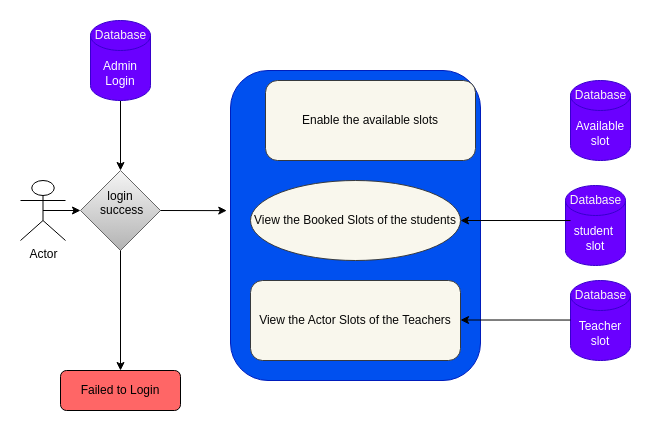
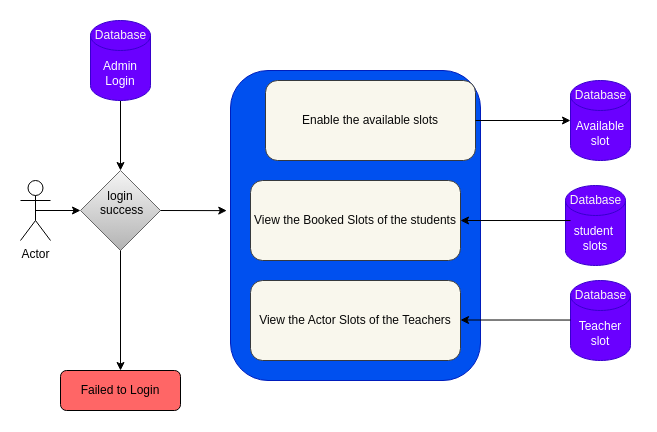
none -> (520, 121)
(43, 211) -> (36, 211)
(356, 221) -> (356, 221)
(596, 239) -> (596, 239)
